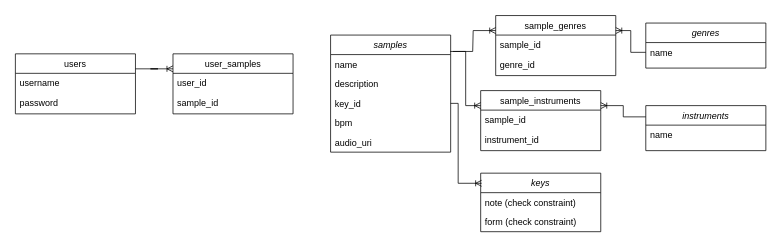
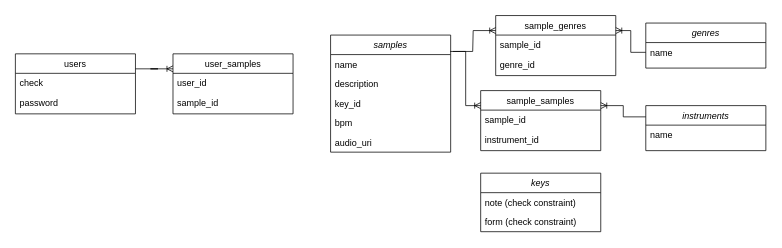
(40, 83) -> (32, 83)
(540, 101) -> (540, 101)
(458, 152) -> none
